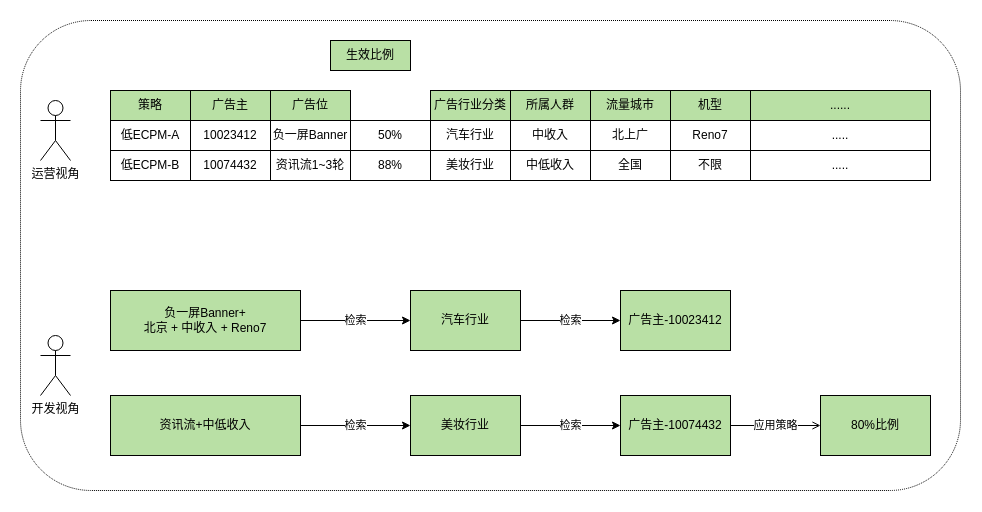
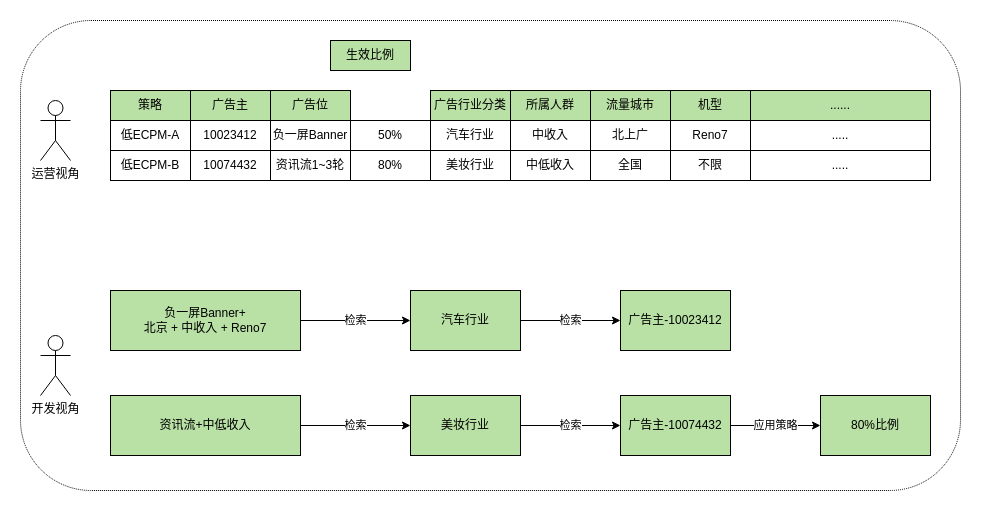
(391, 166) -> (391, 166)
(813, 426) -> (812, 426)
